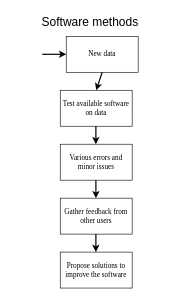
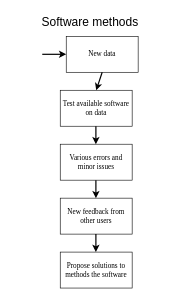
(96, 216) -> (96, 216)
(96, 270) -> (96, 270)
